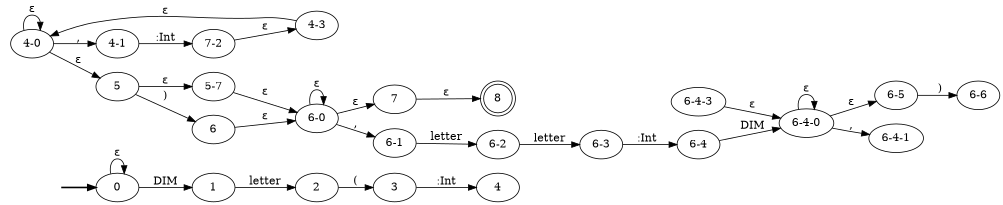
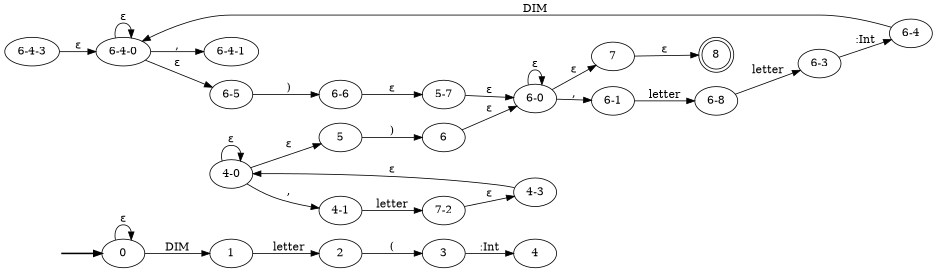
(165, 38) -> (392, 205)
(162, 87) -> (388, 95)
(498, 145) -> (716, 101)
